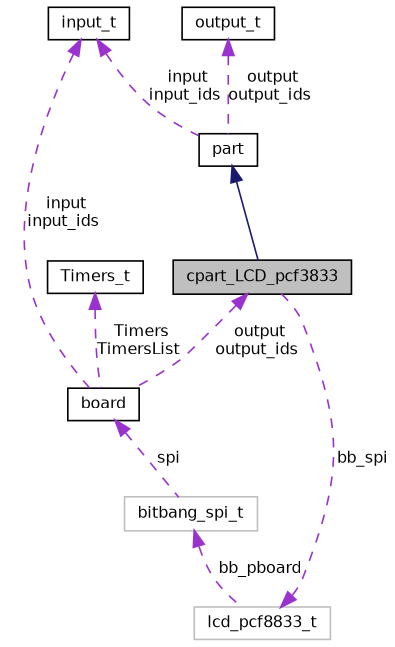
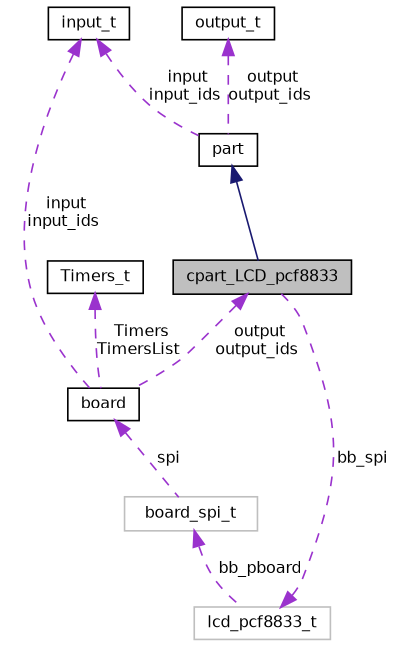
(262, 277) -> (262, 277)
(191, 514) -> (191, 514)
